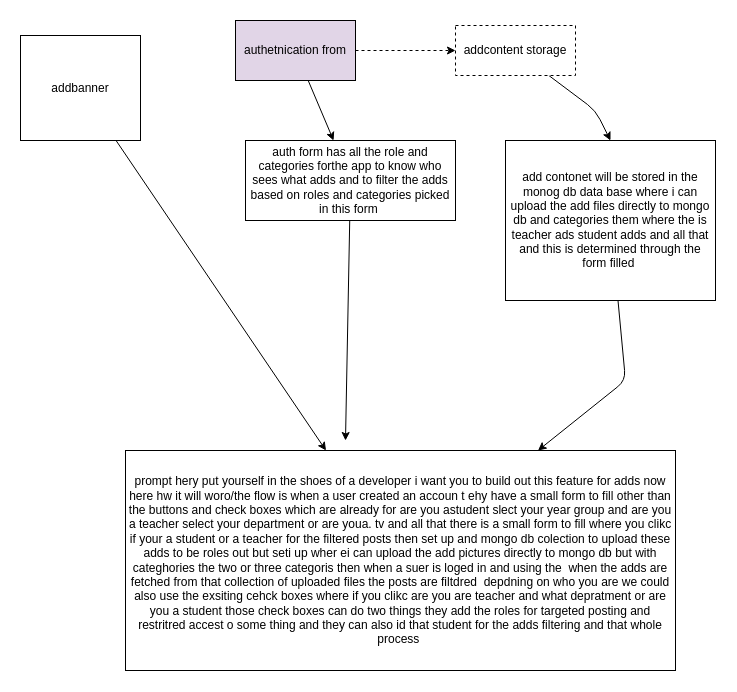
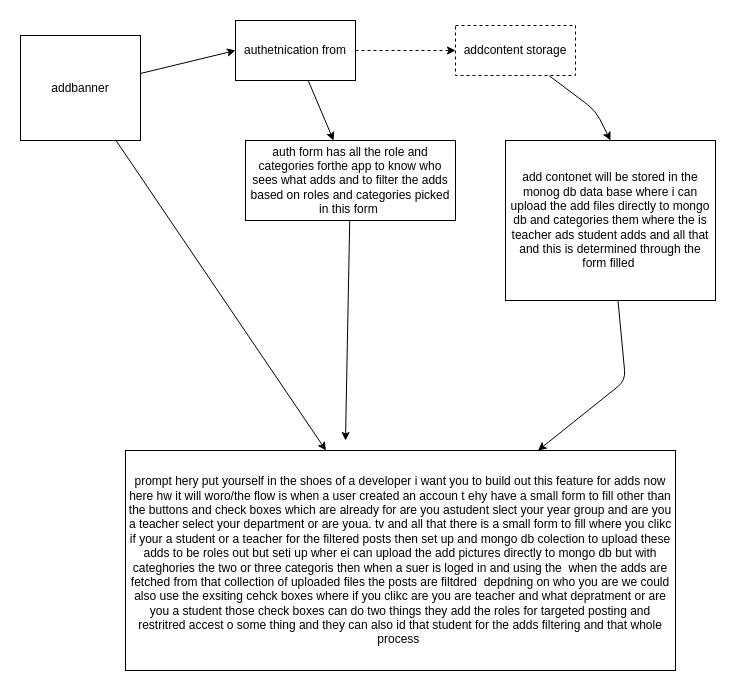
(296, 51) -> (296, 51)
none -> (184, 63)
